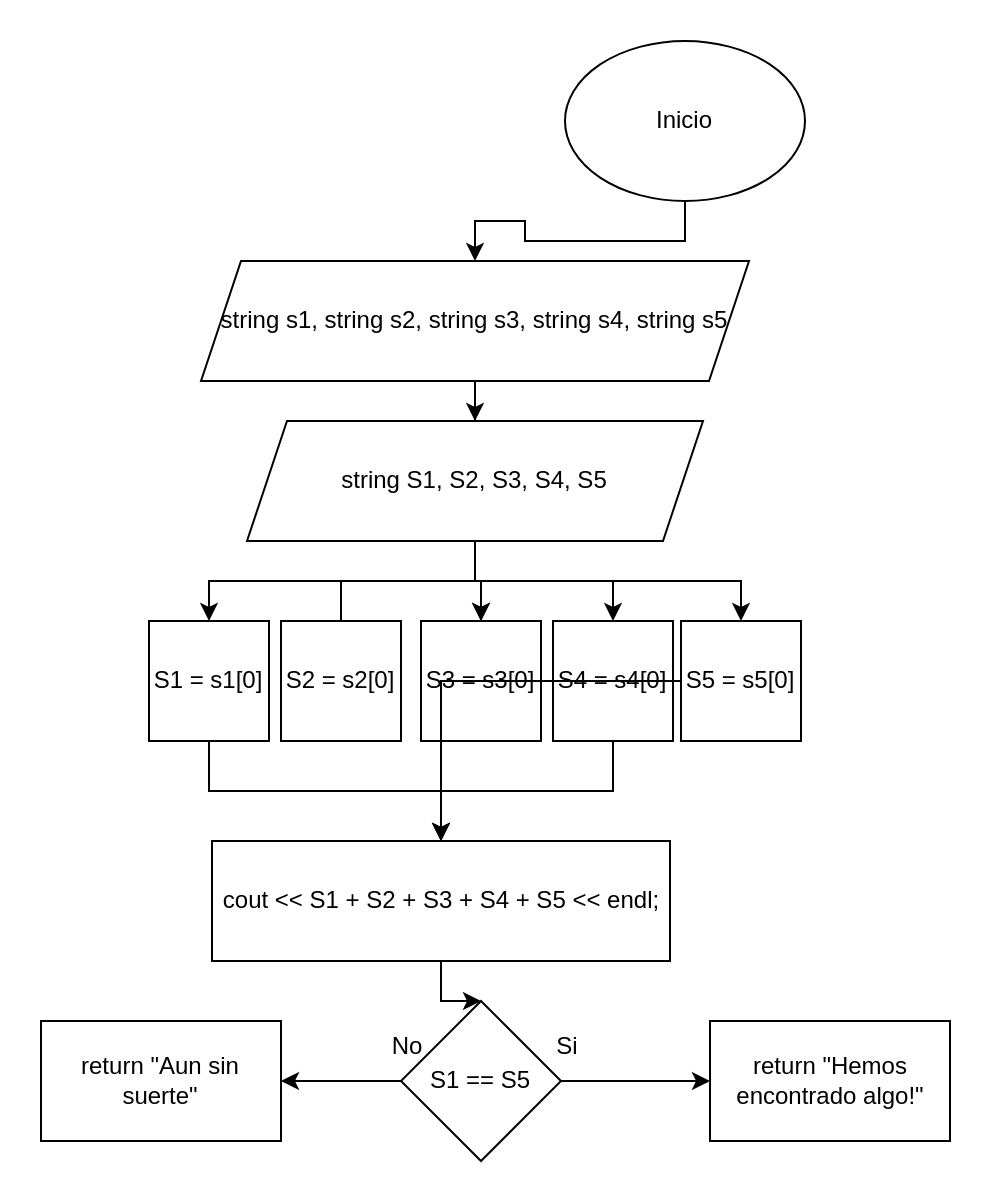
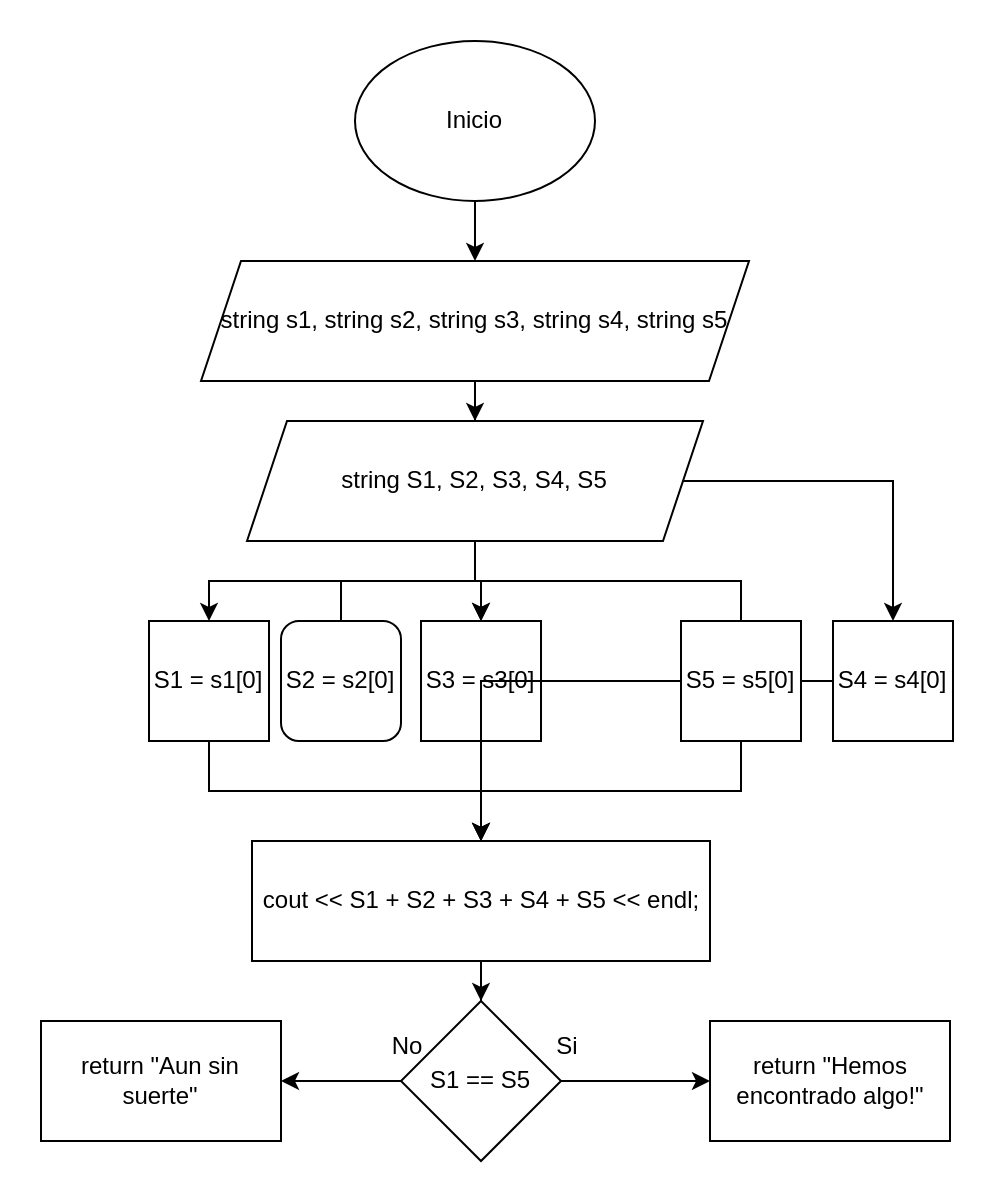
(685, 121) -> (475, 121)
(741, 606) -> (741, 611)
(341, 681) -> (341, 681)
(613, 681) -> (893, 681)
(441, 901) -> (481, 901)
